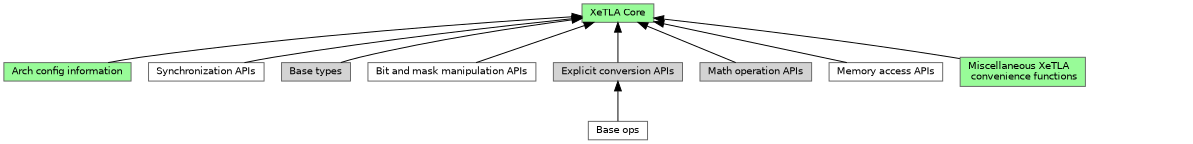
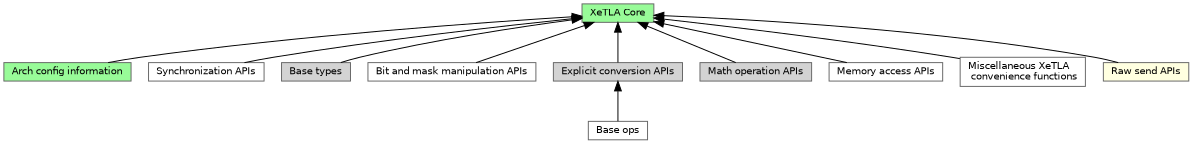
(1023, 72) -> (1023, 72)
none -> (1146, 72)
